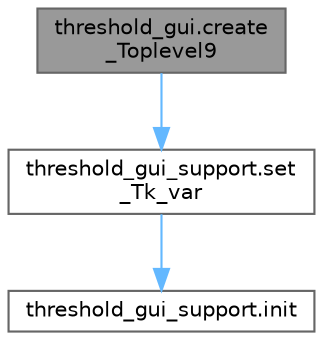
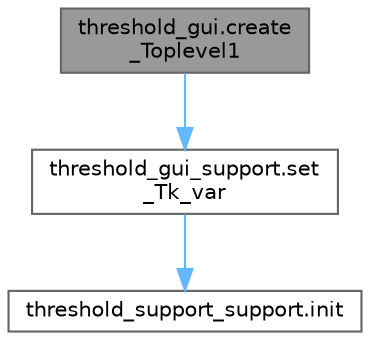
(161, 41) -> (185, 41)
(161, 311) -> (185, 311)
